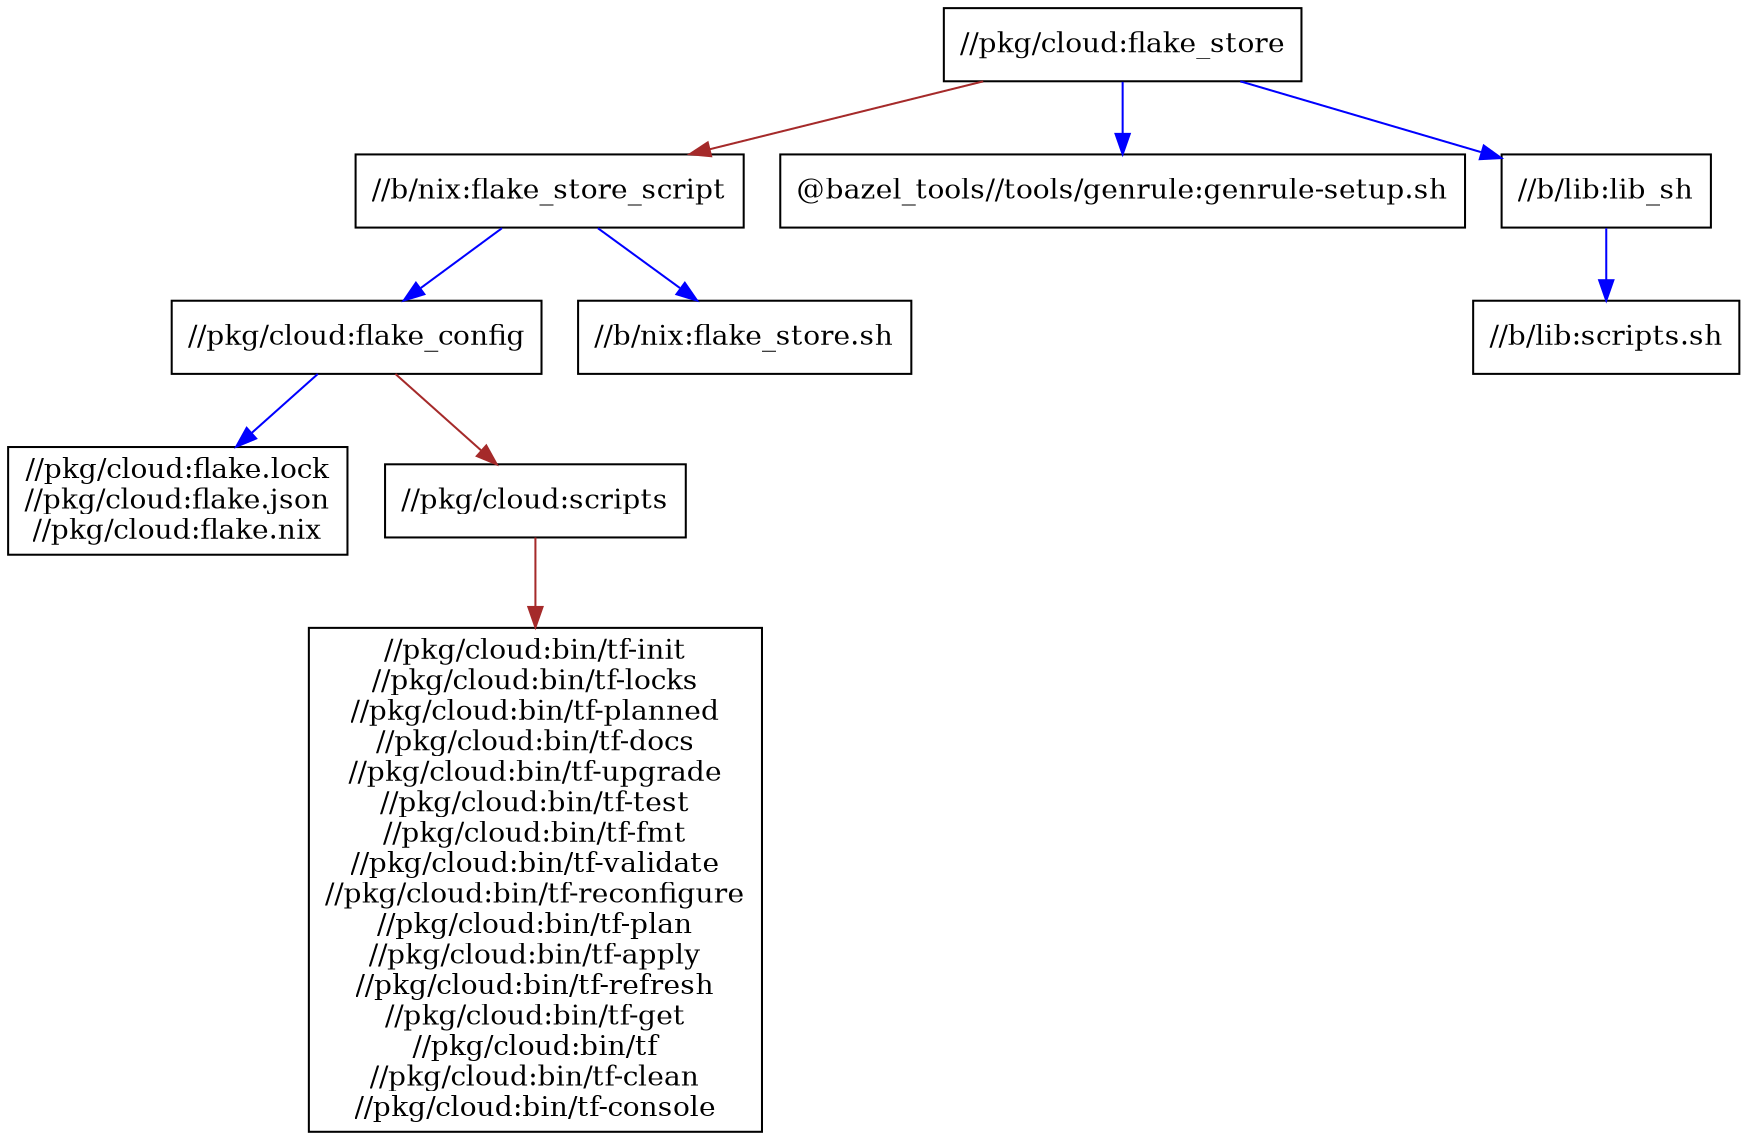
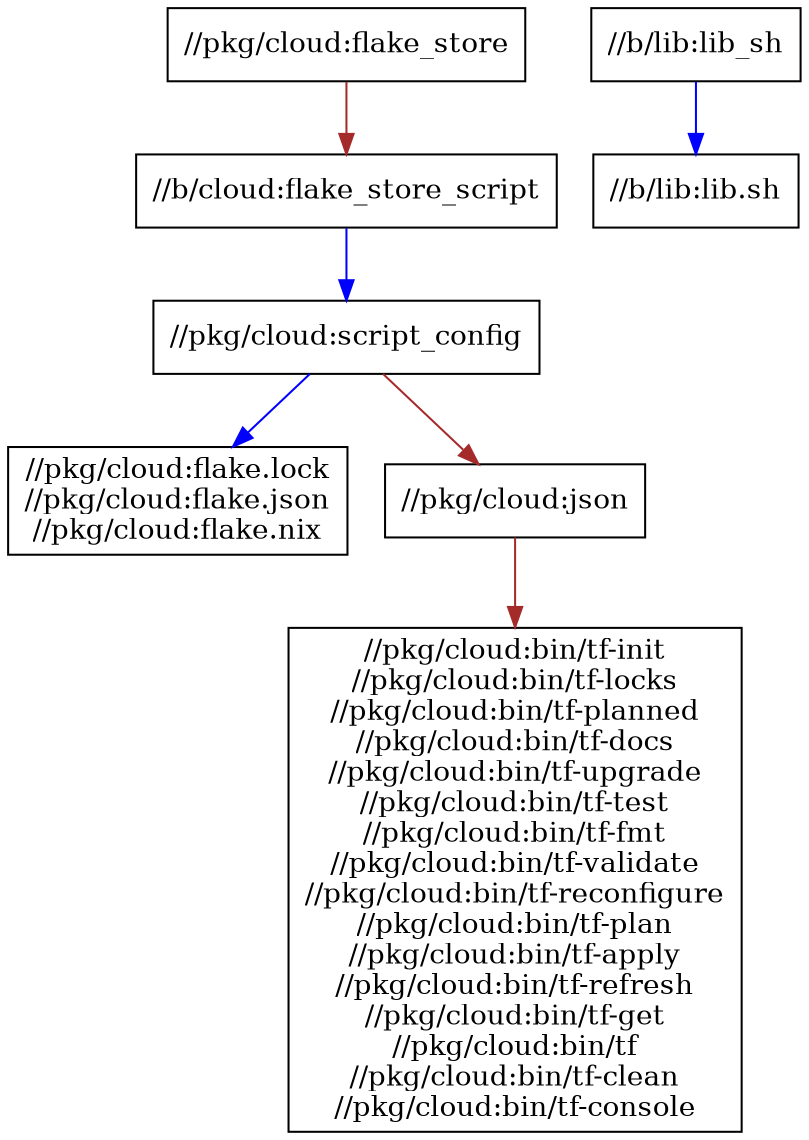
(1361, 117) -> none
(550, 191) -> (346, 191)
(1123, 191) -> none
(357, 337) -> (346, 337)
(745, 337) -> none
(1606, 337) -> (696, 191)
(535, 501) -> (515, 501)
